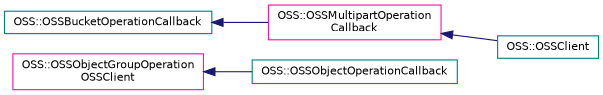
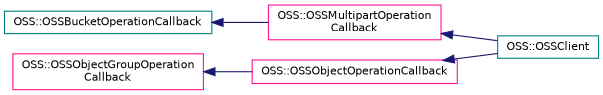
none -> (476, 56)
(108, 72) -> (108, 72)
(355, 72) -> (355, 72)
